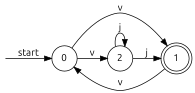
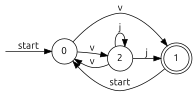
none -> (94, 68)
(120, 83) -> (120, 83)
